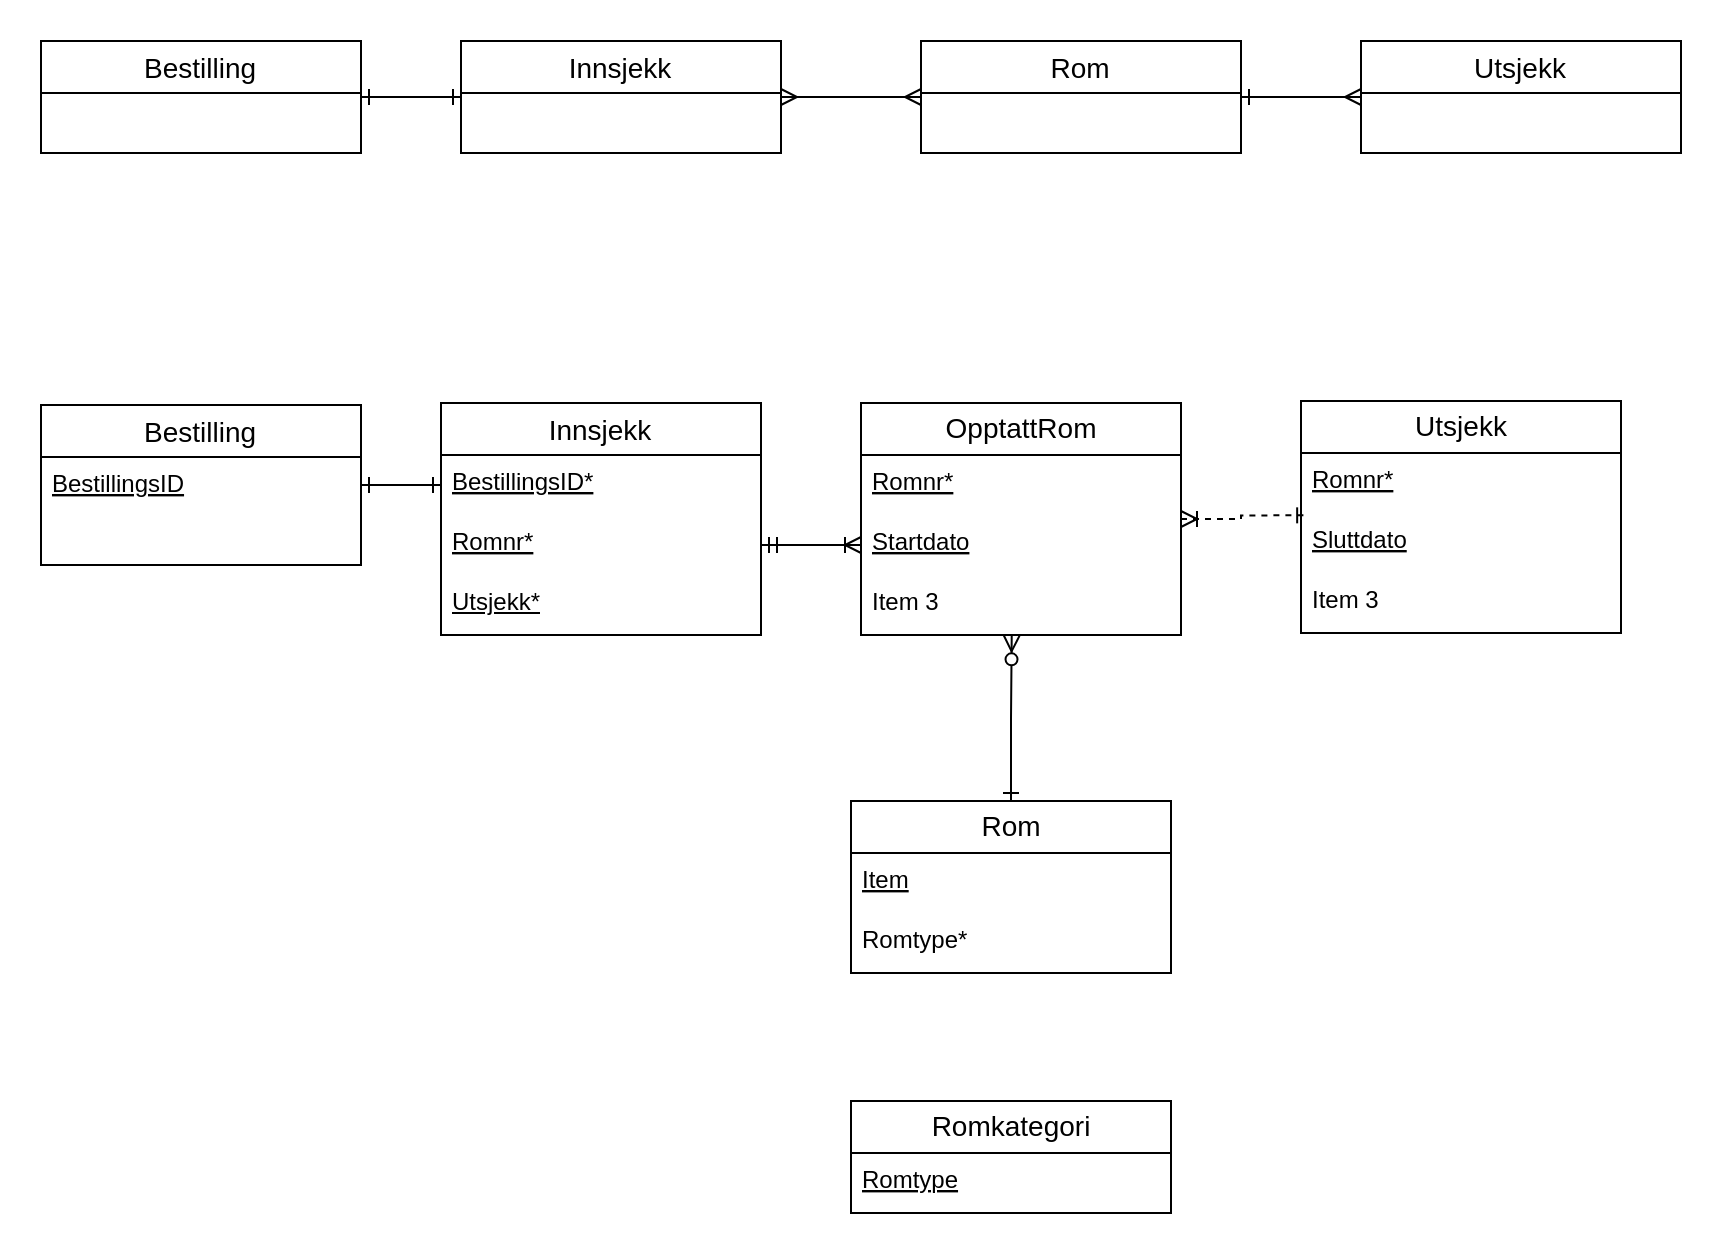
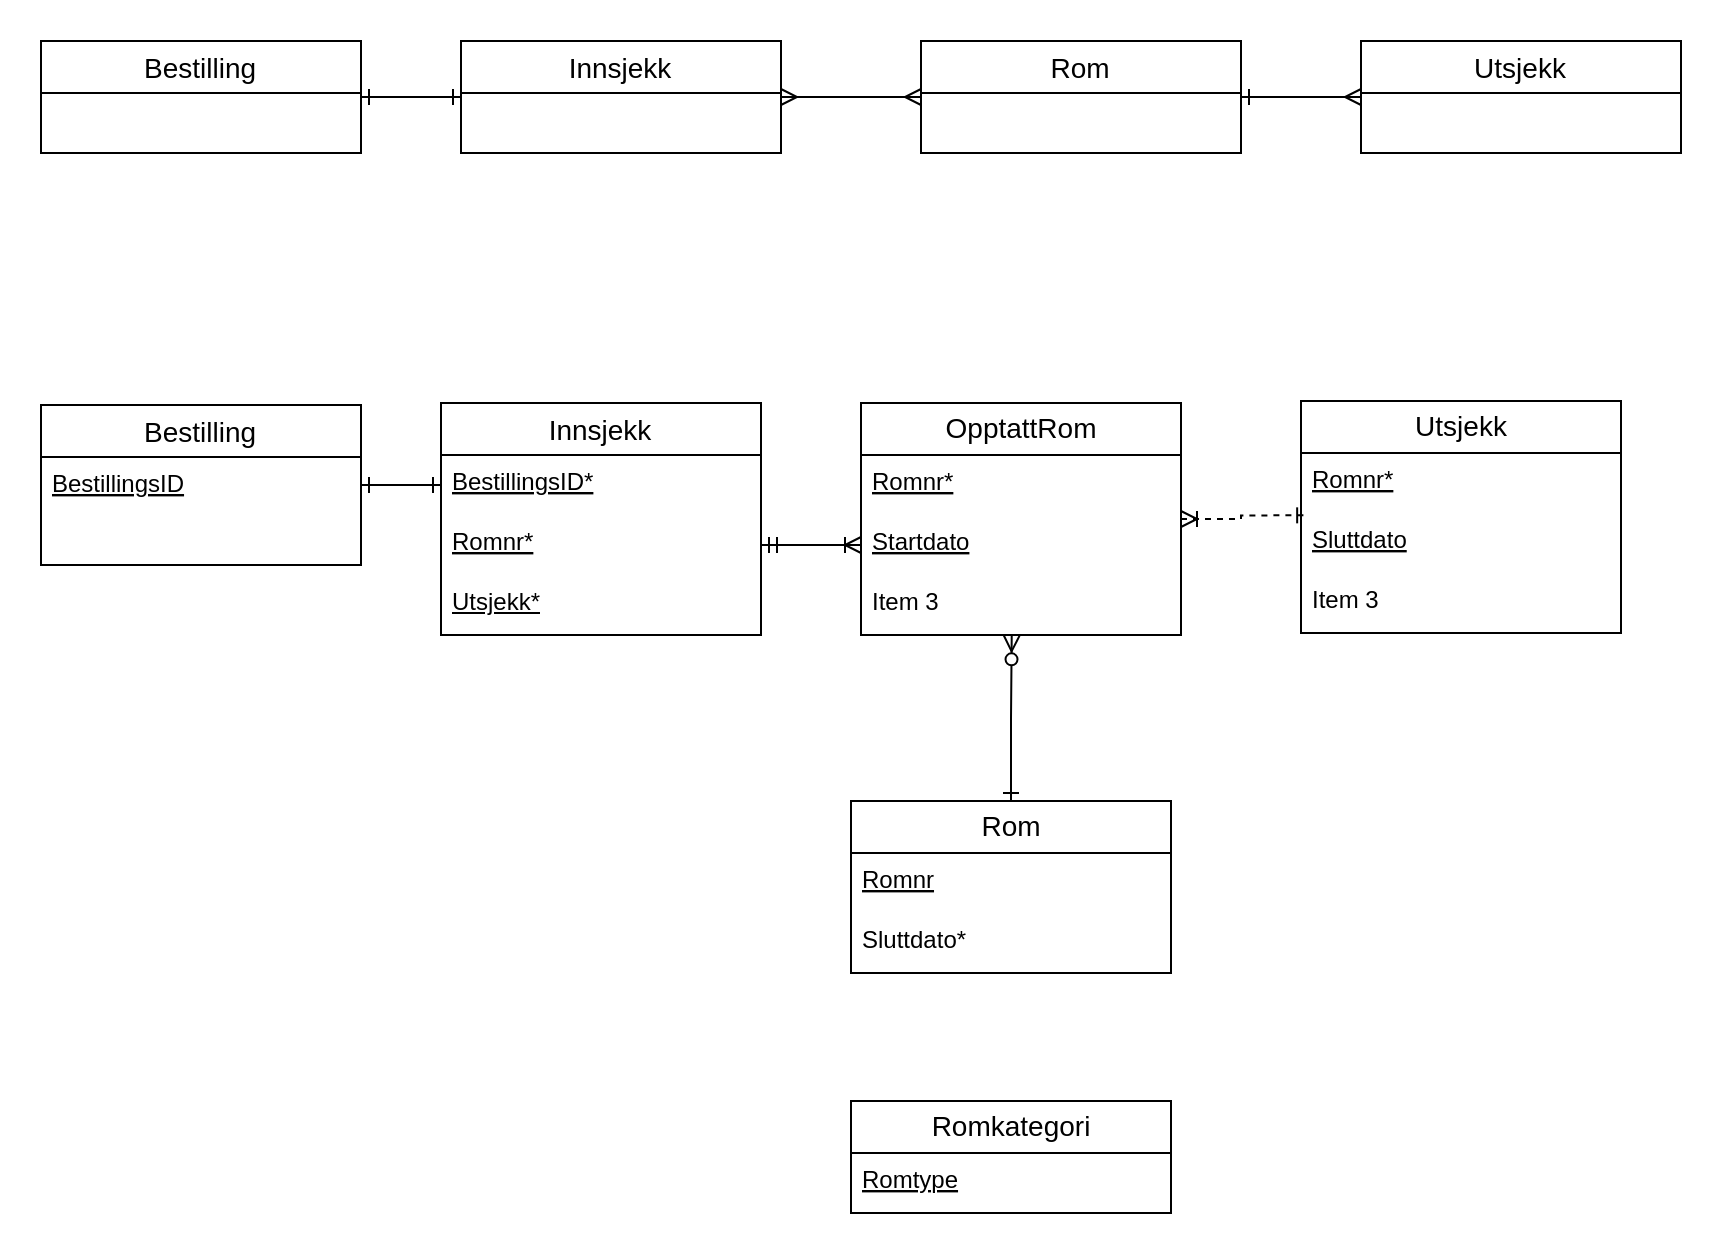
(889, 880) -> (896, 880)
(916, 940) -> (926, 940)
